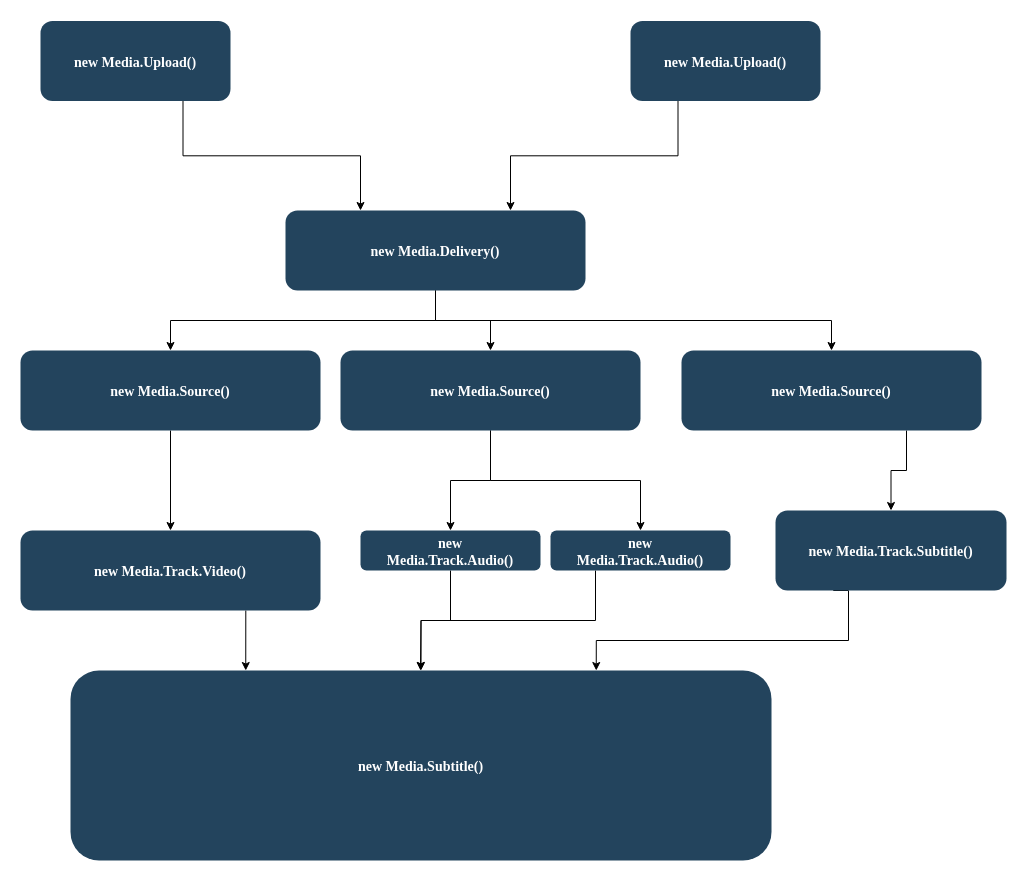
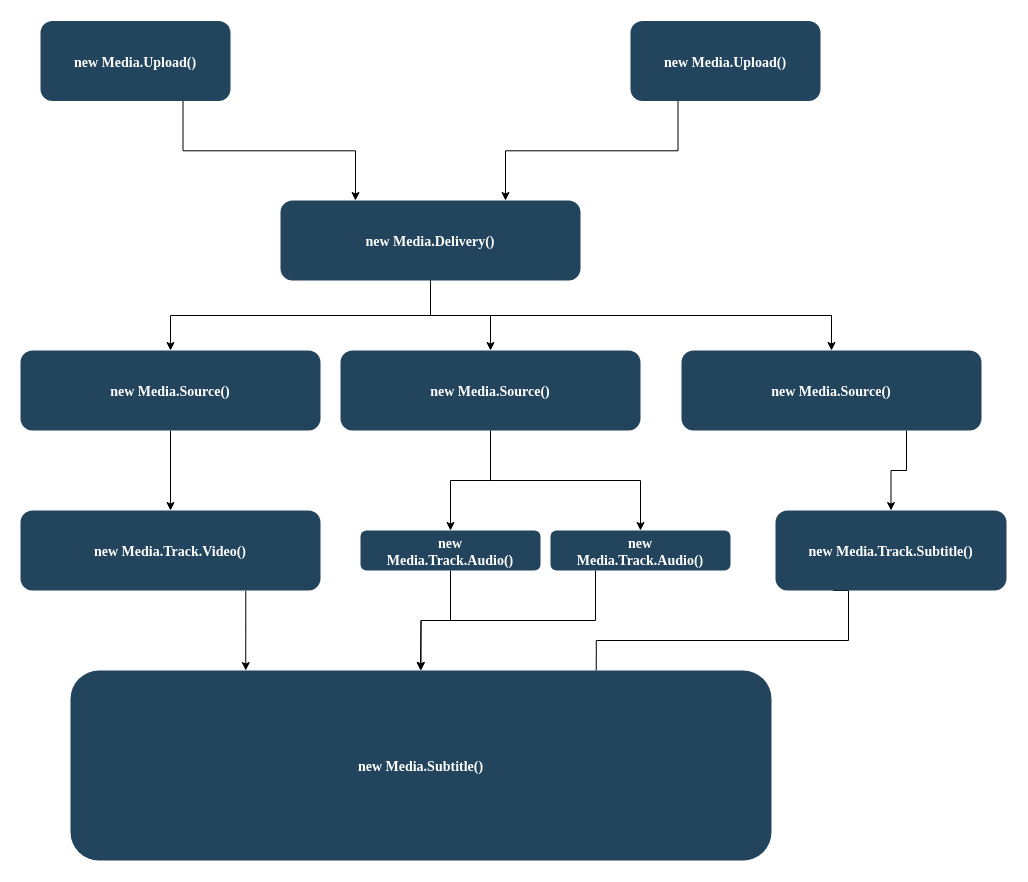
(436, 251) -> (431, 241)
(171, 571) -> (171, 551)
(596, 662) -> (596, 665)
